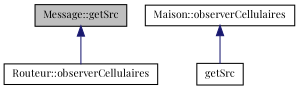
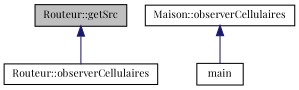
(81, 15) -> (81, 15)
(220, 74) -> (220, 74)
